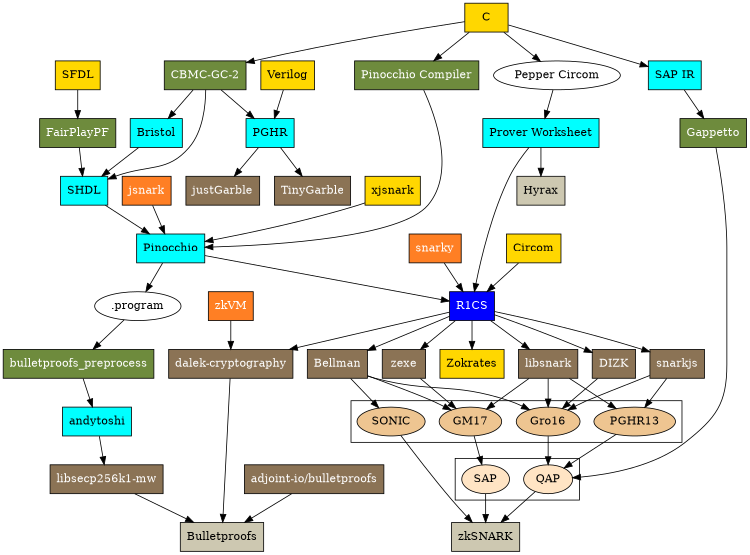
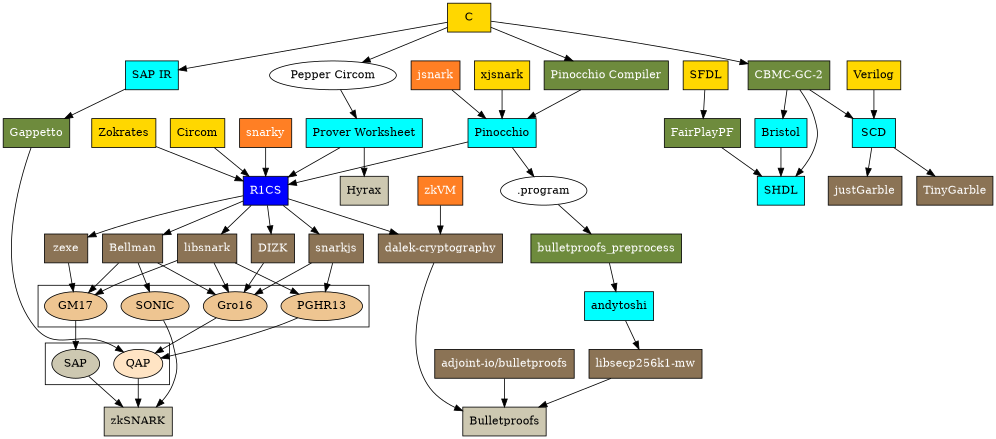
(270, 133) -> (874, 133)
(124, 217) -> none
(472, 331) -> (196, 162)
(486, 479) -> (76, 364)
